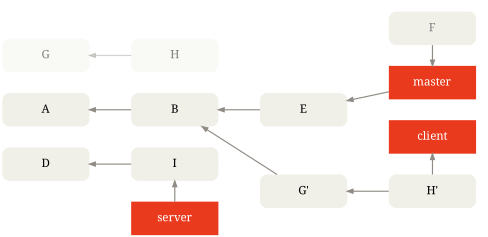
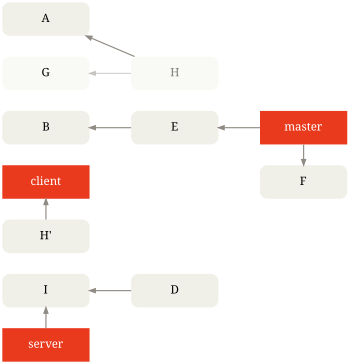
(432, 28) -> (304, 182)
(432, 53) -> (304, 152)
(46, 55) -> (46, 73)
(113, 110) -> (113, 47)
(113, 164) -> (113, 291)
(304, 191) -> none
